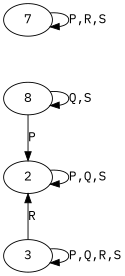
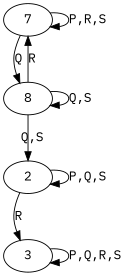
none -> (14, 55)
none -> (28, 64)
(32, 138) -> (32, 138)
(28, 221) -> (14, 212)
